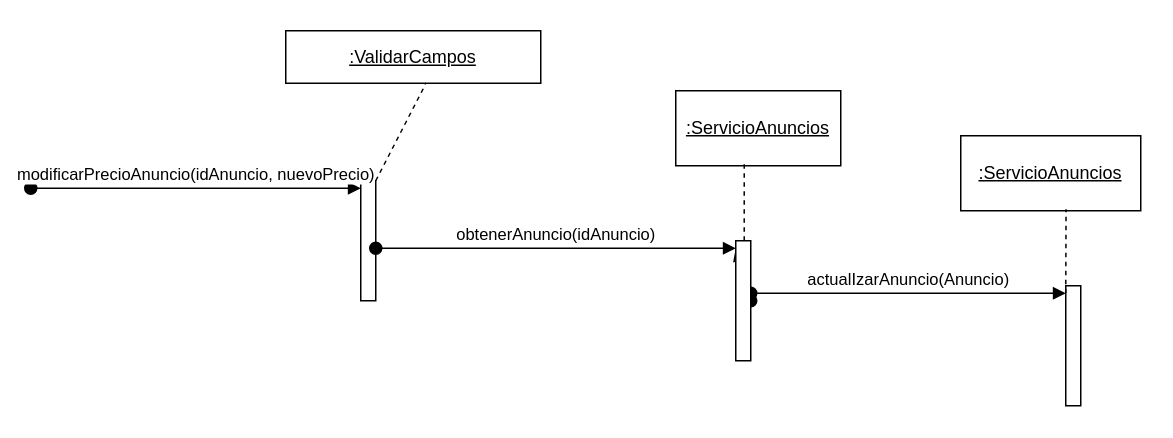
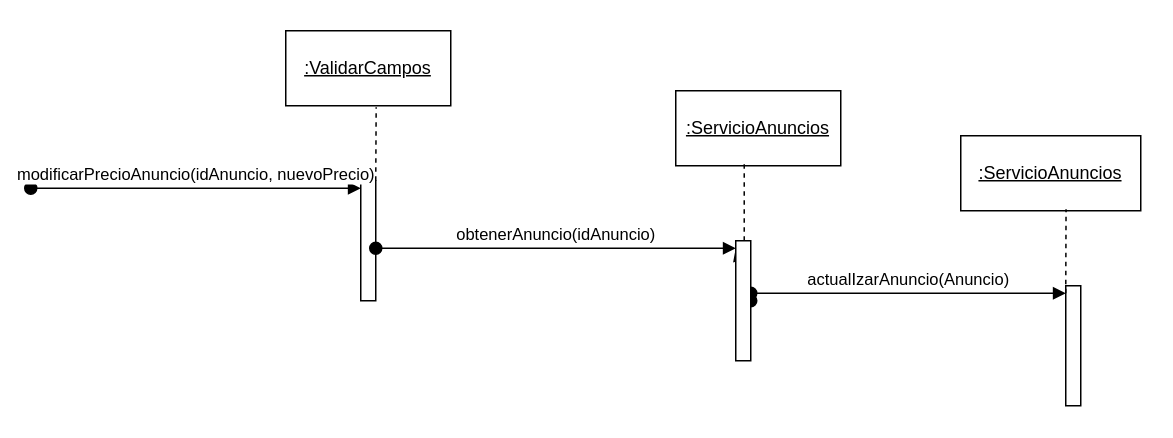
(413, 57) -> (368, 68)
